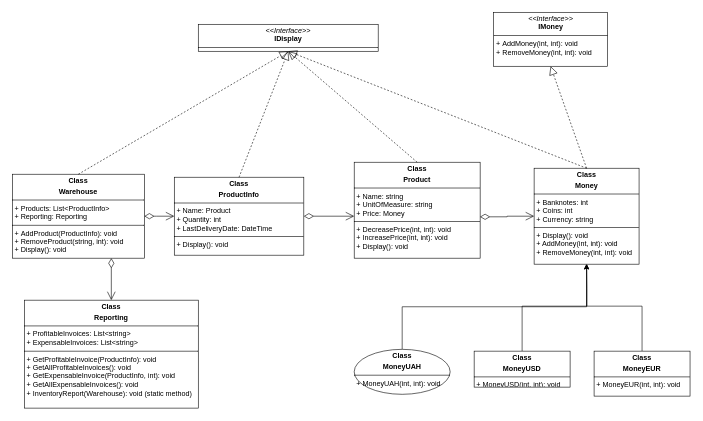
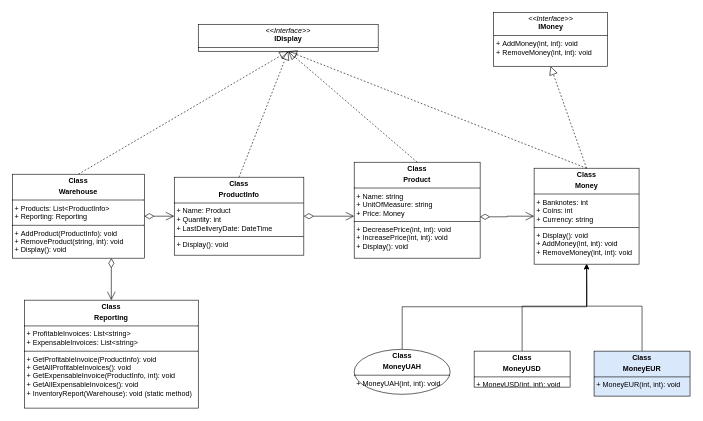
(642, 374) -> (642, 374)
